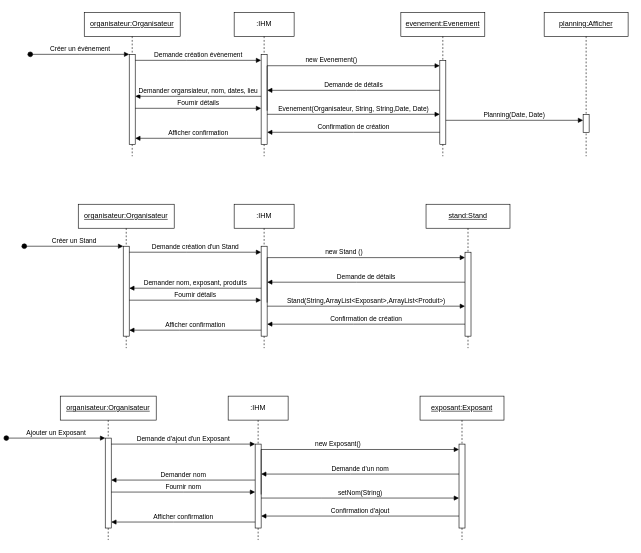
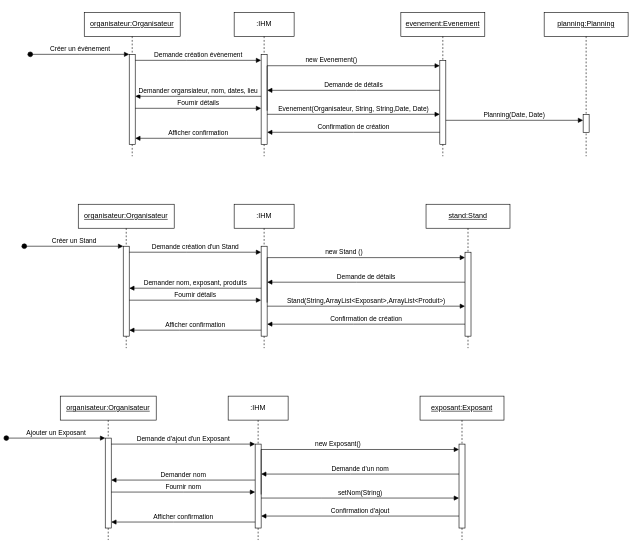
(587, 24) -> (587, 24)
